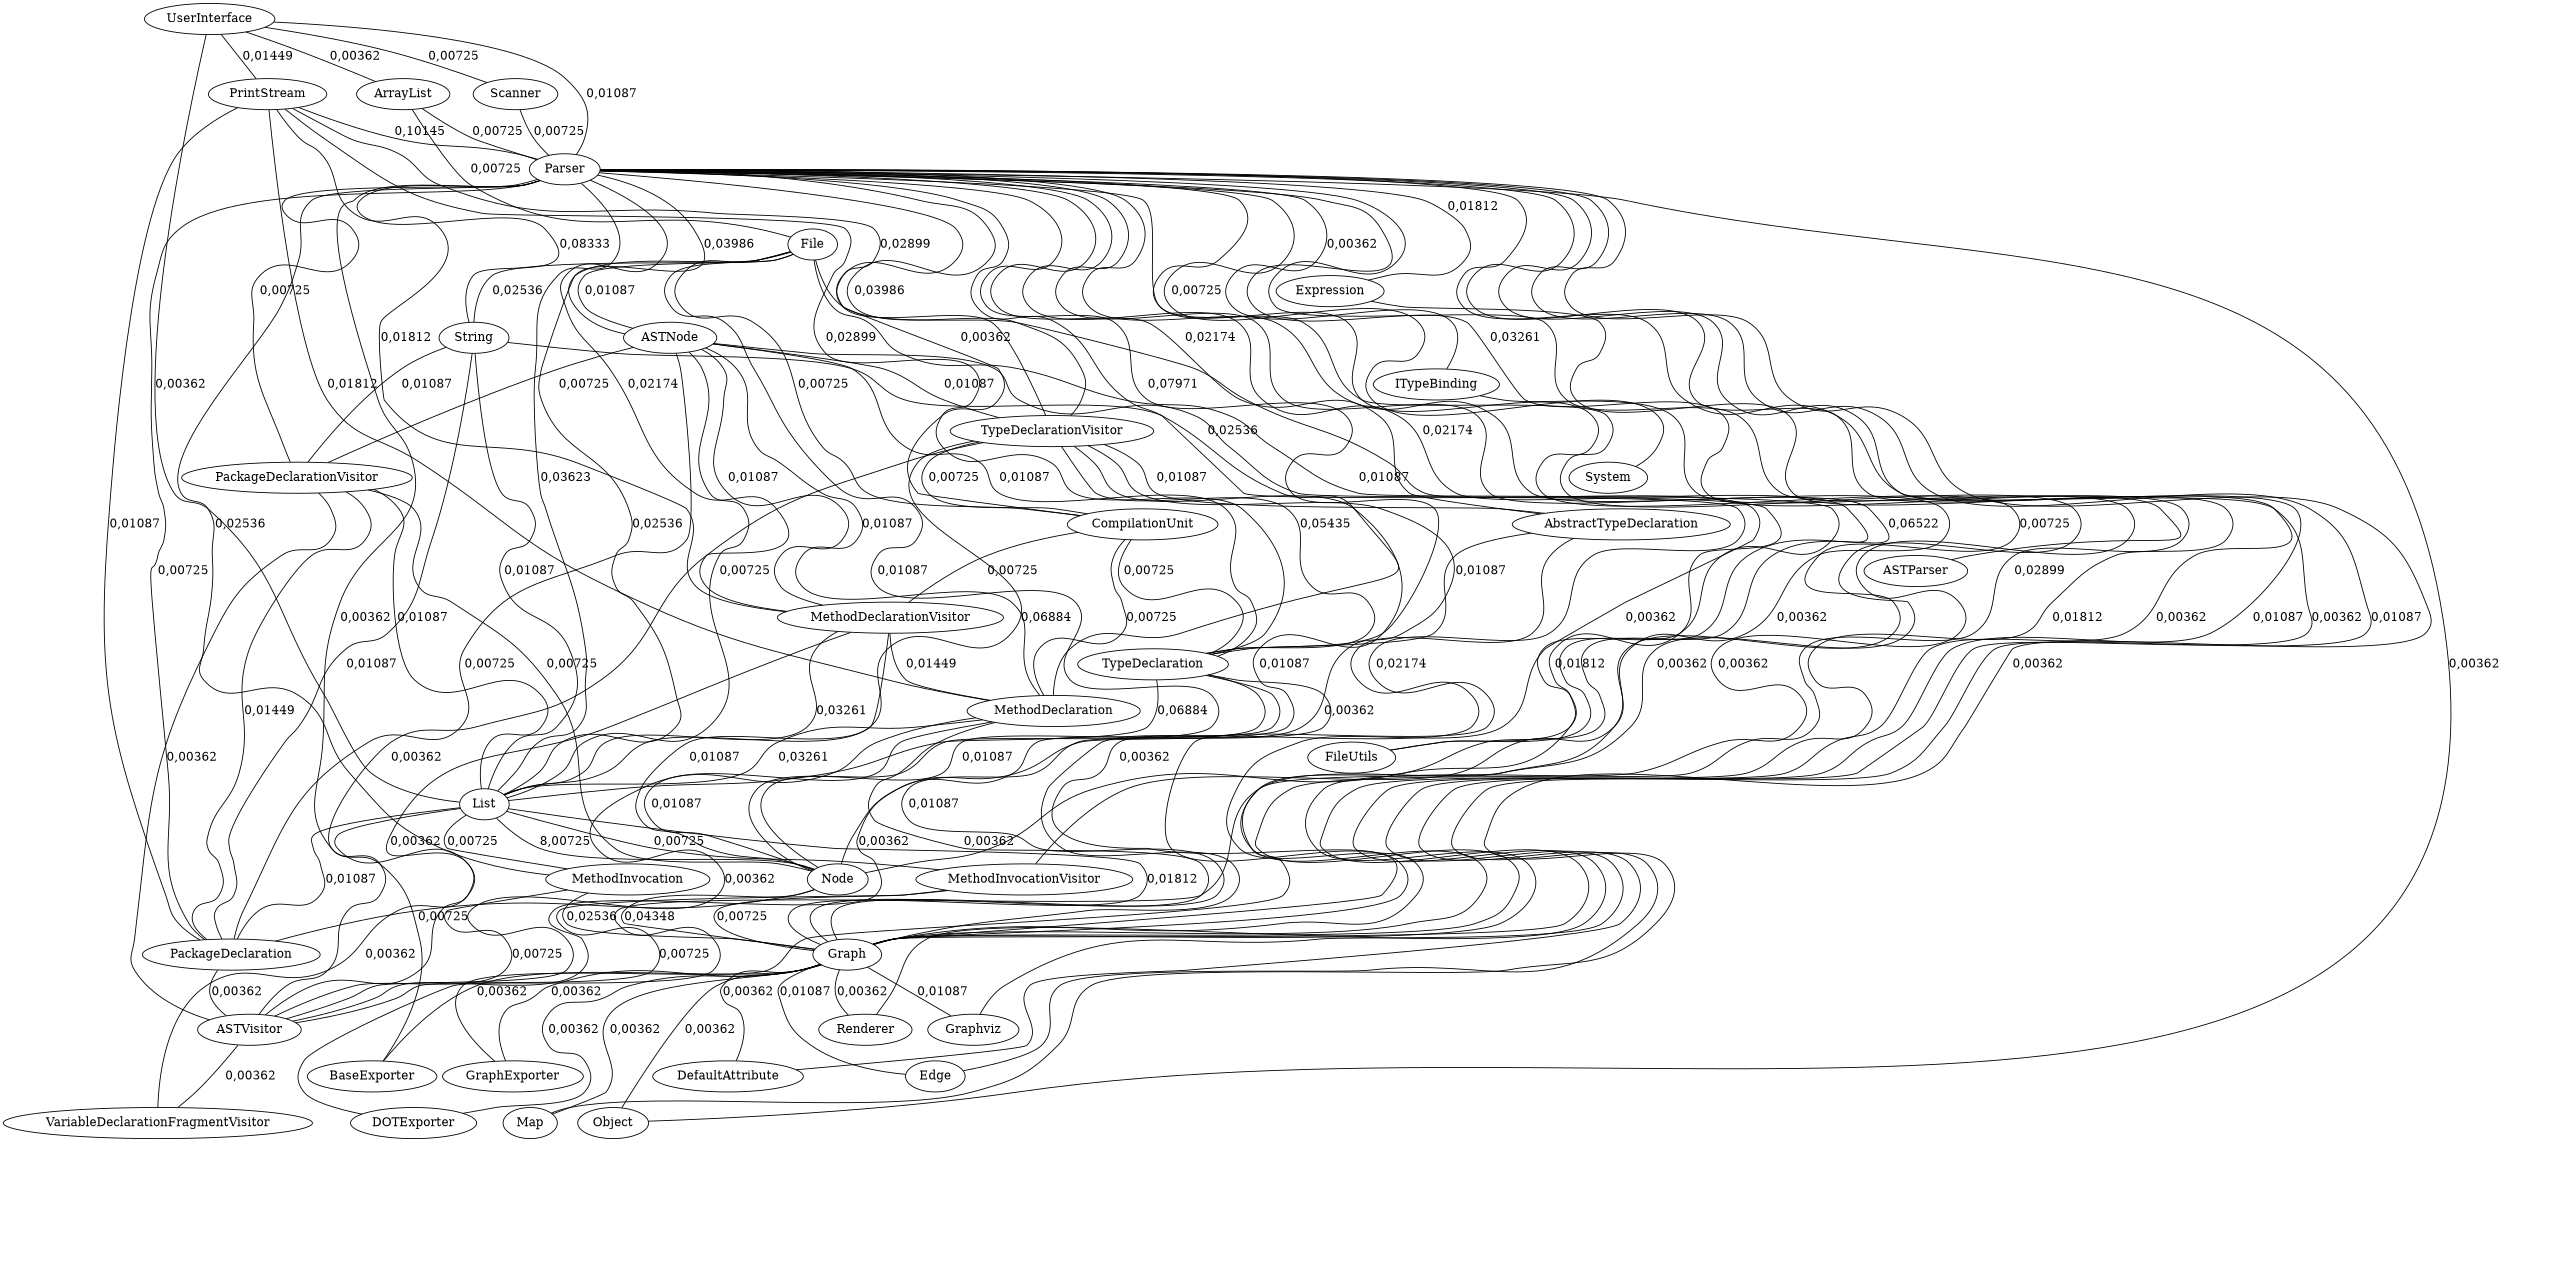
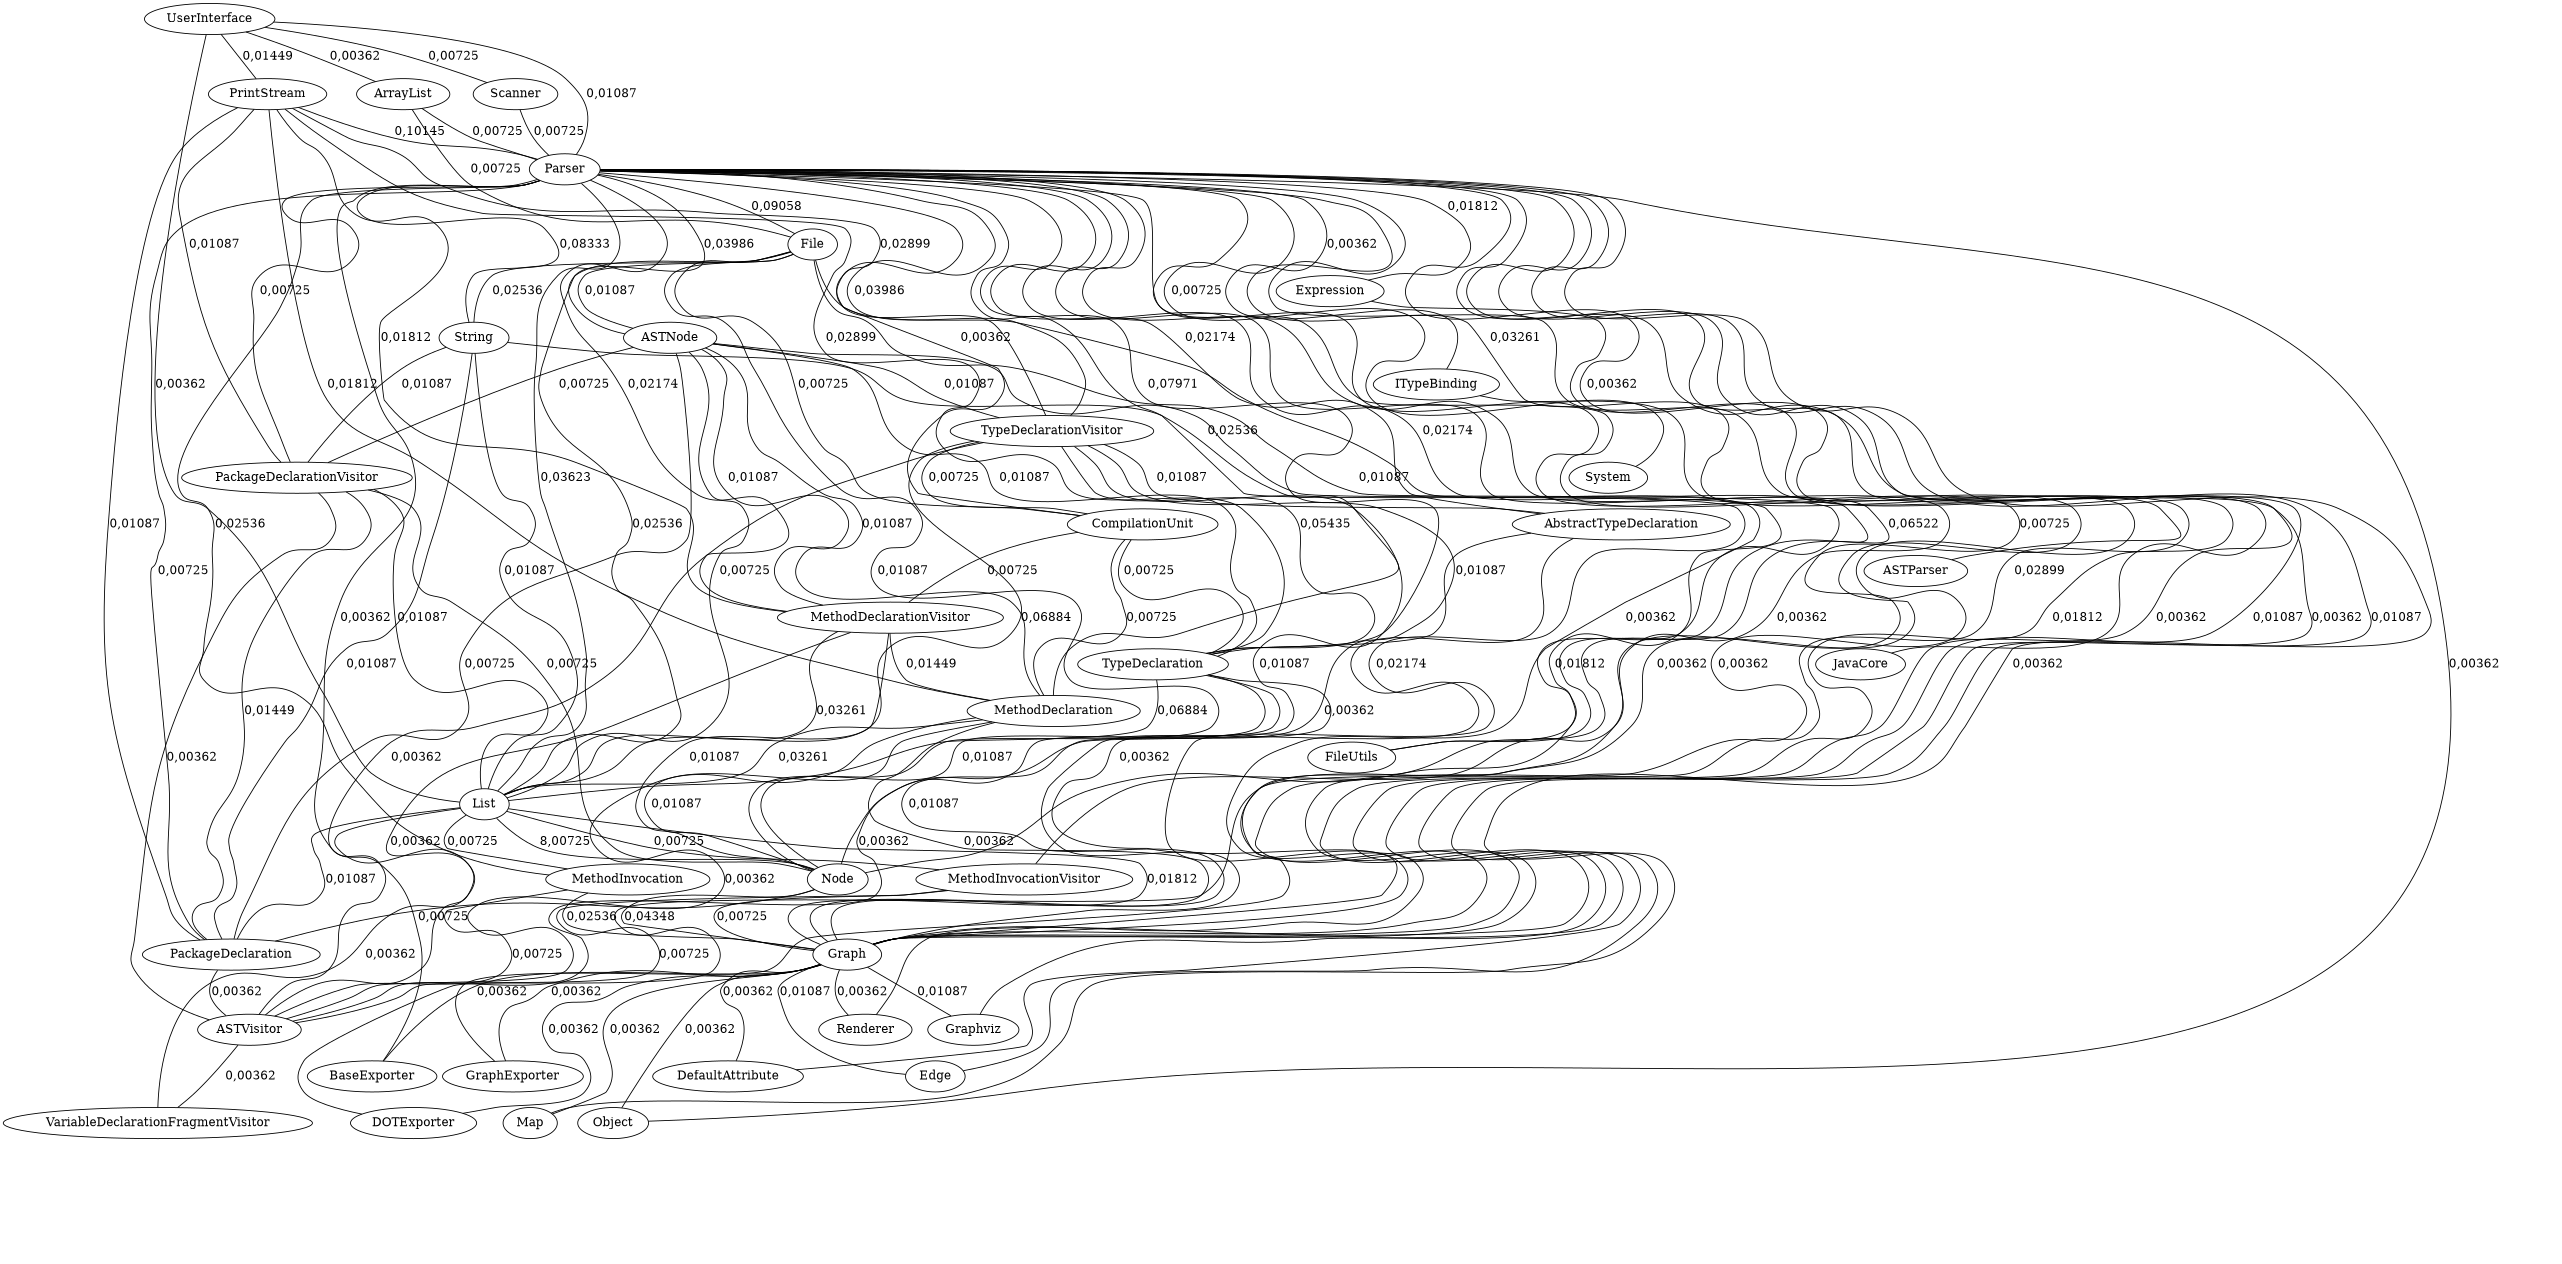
none -> (700, 194)
none -> (193, 281)
none -> (1861, 664)
